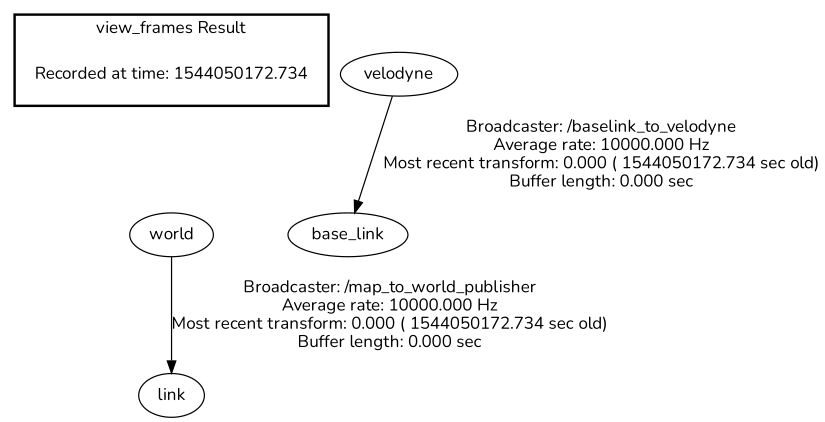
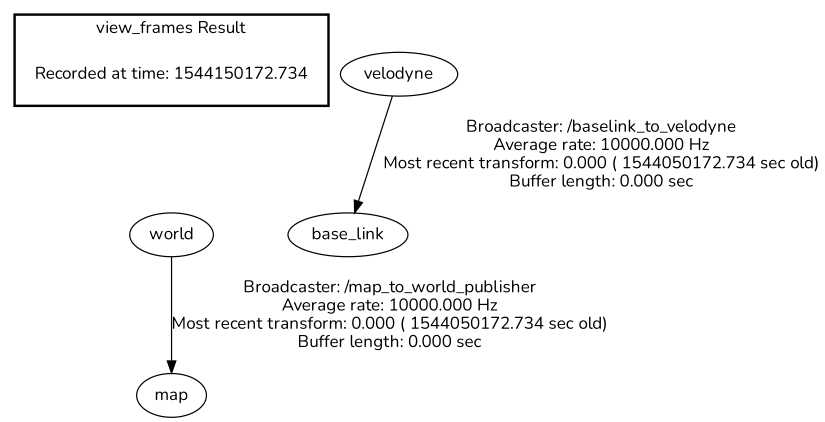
(172, 74) -> (172, 74)
(172, 395) -> (172, 395)
